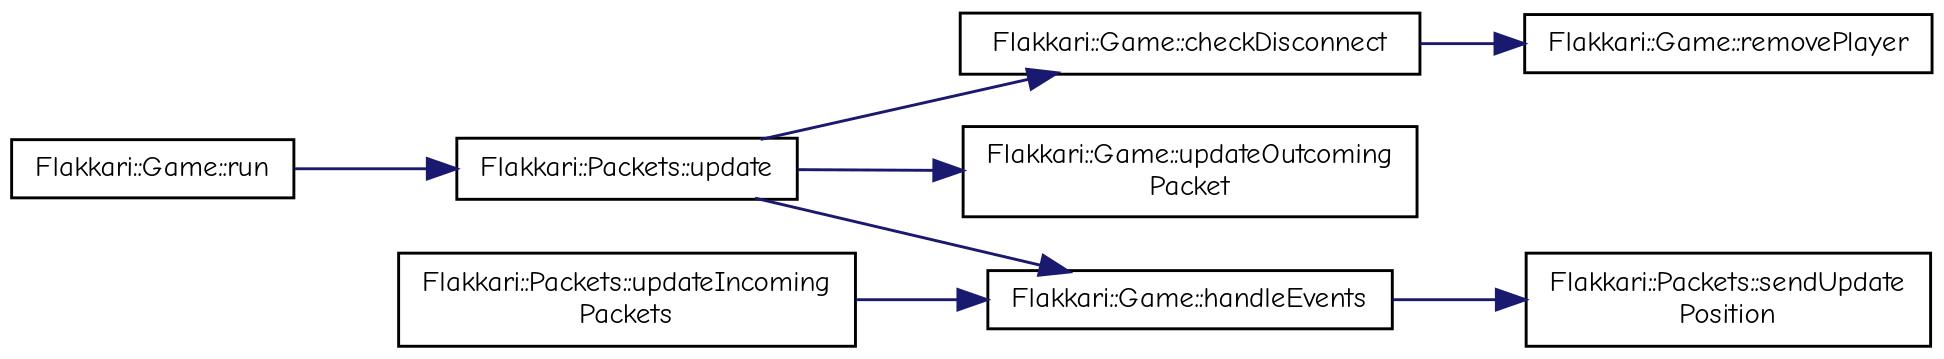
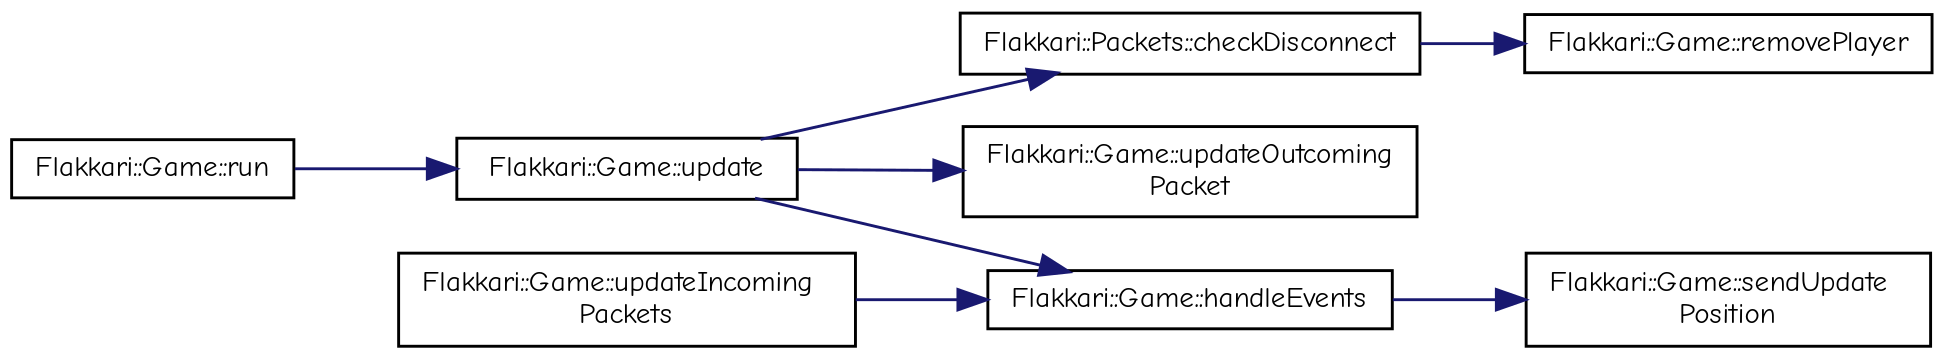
(1190, 44) -> (1190, 44)
(627, 169) -> (627, 169)
(627, 300) -> (627, 300)
(1728, 300) -> (1728, 300)
